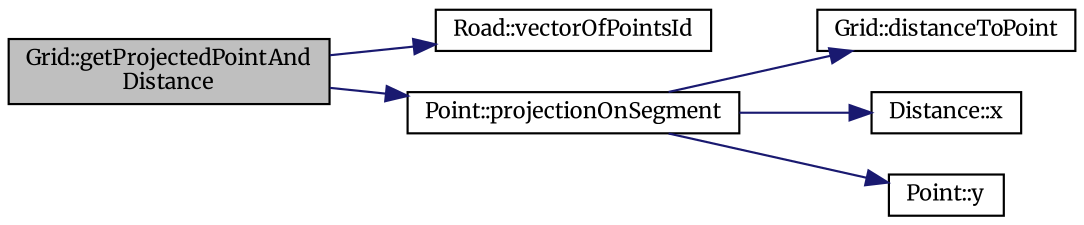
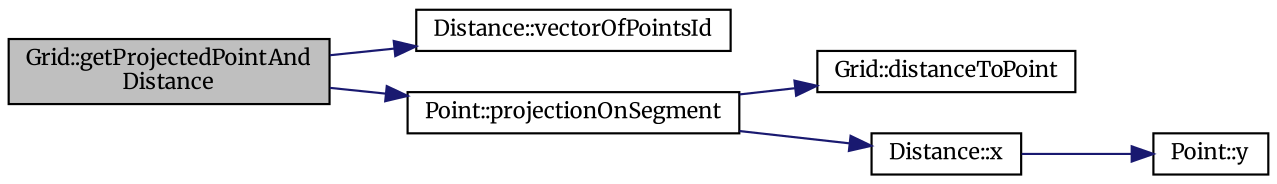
(573, 30) -> (573, 30)
(767, 156) -> (1077, 154)
